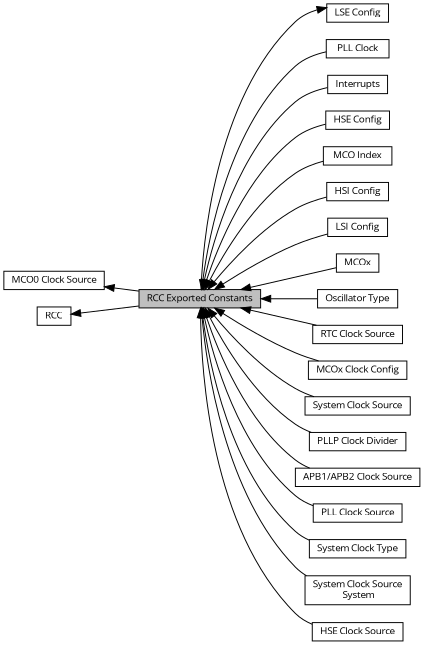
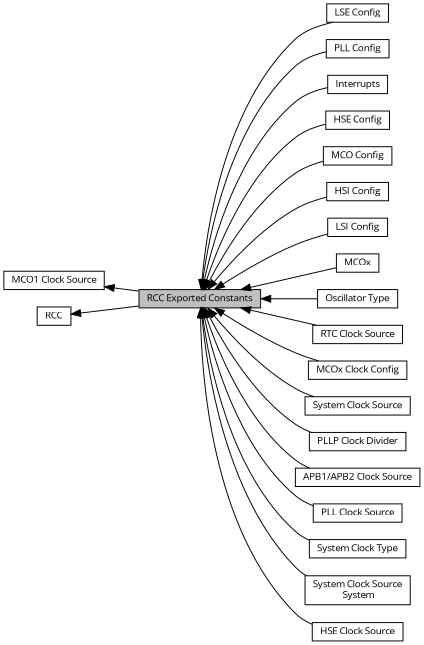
(358, 49) -> (358, 49)
(228, 135) -> (236, 132)
(358, 156) -> (358, 156)
(54, 280) -> (54, 280)
